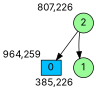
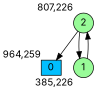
none -> (88, 49)
